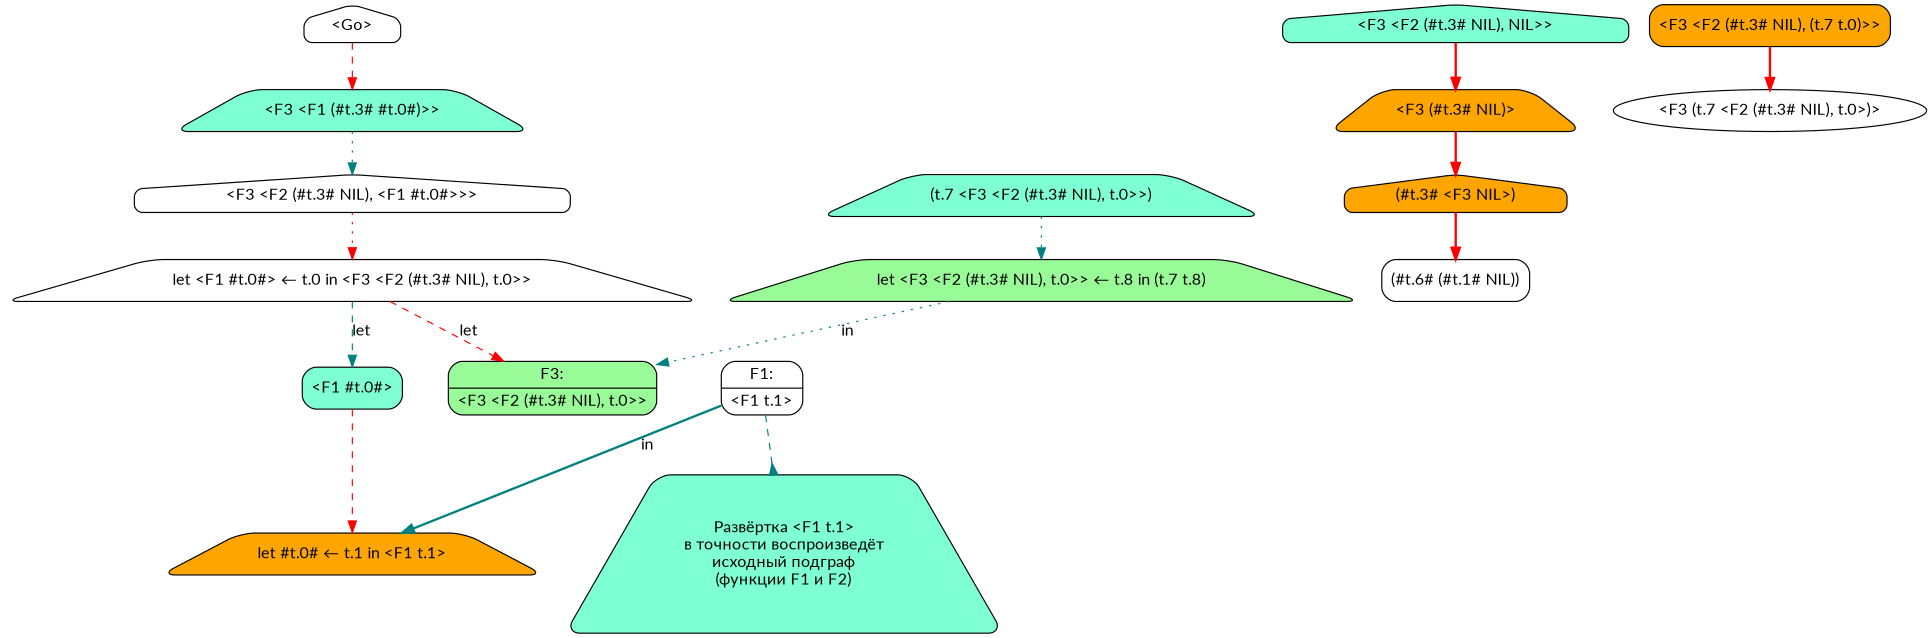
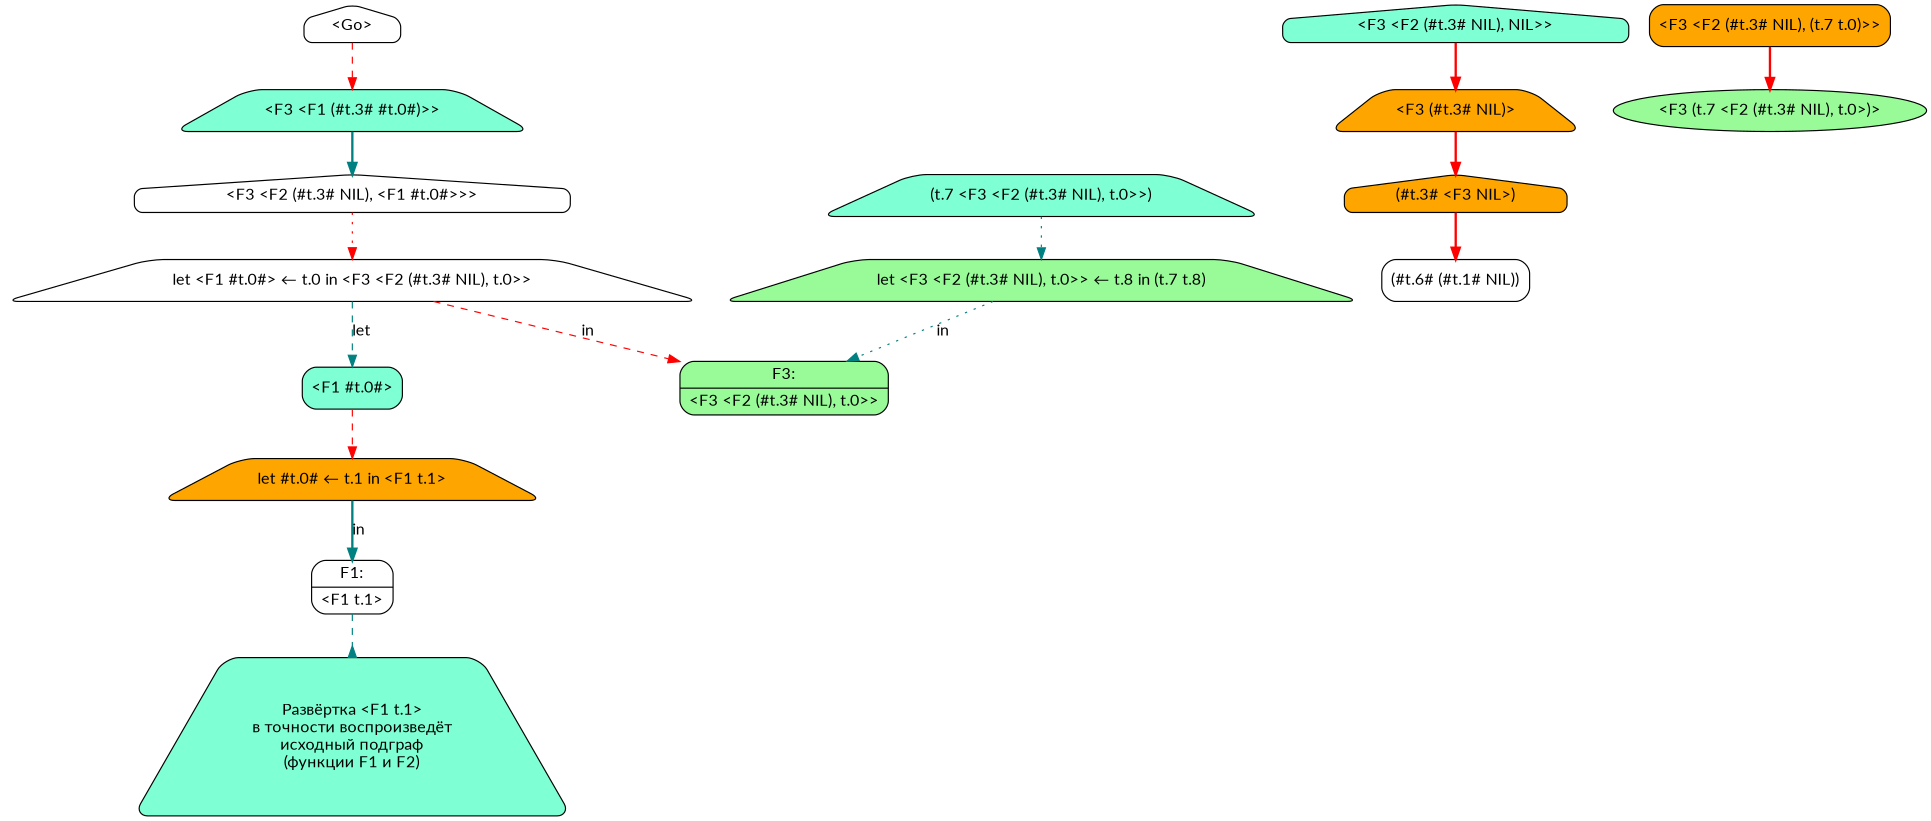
(1770, 111) -> (1770, 111)
(352, 147) -> (352, 147)
(469, 331) -> (588, 331)
(567, 467) -> (352, 524)
